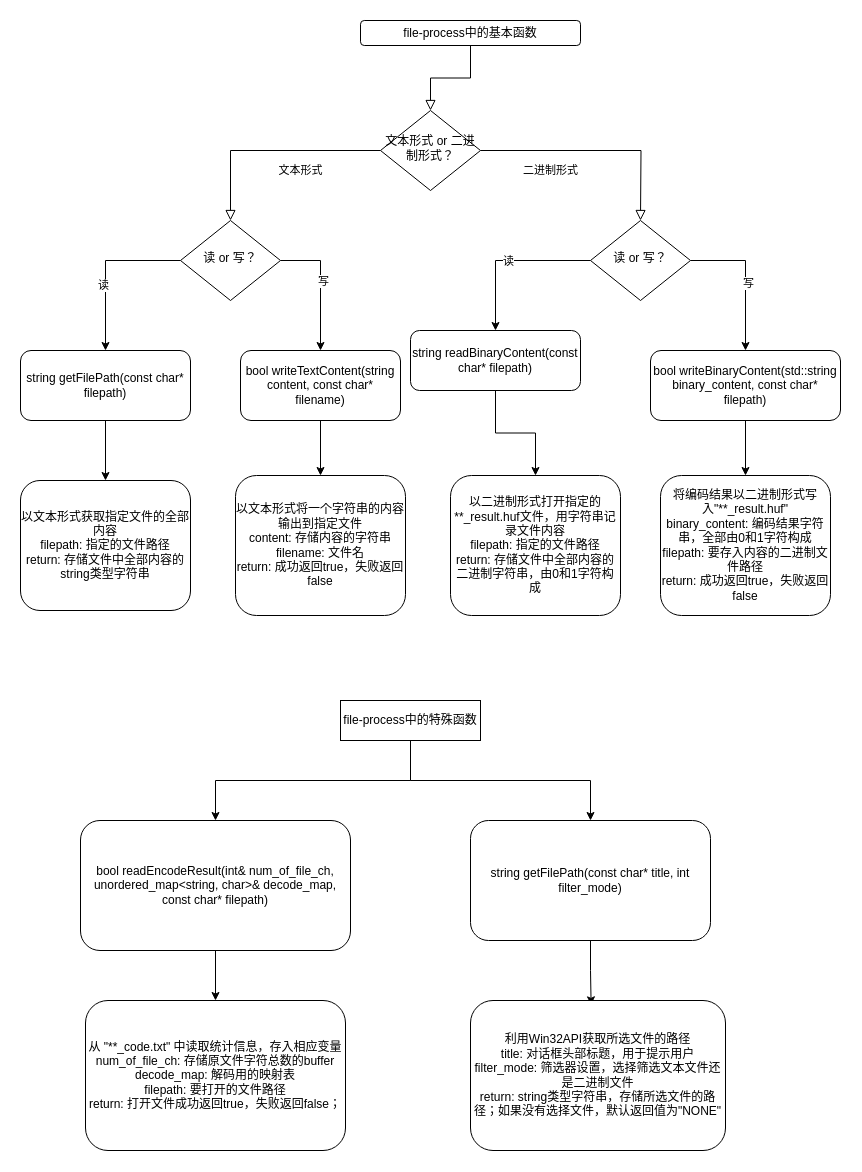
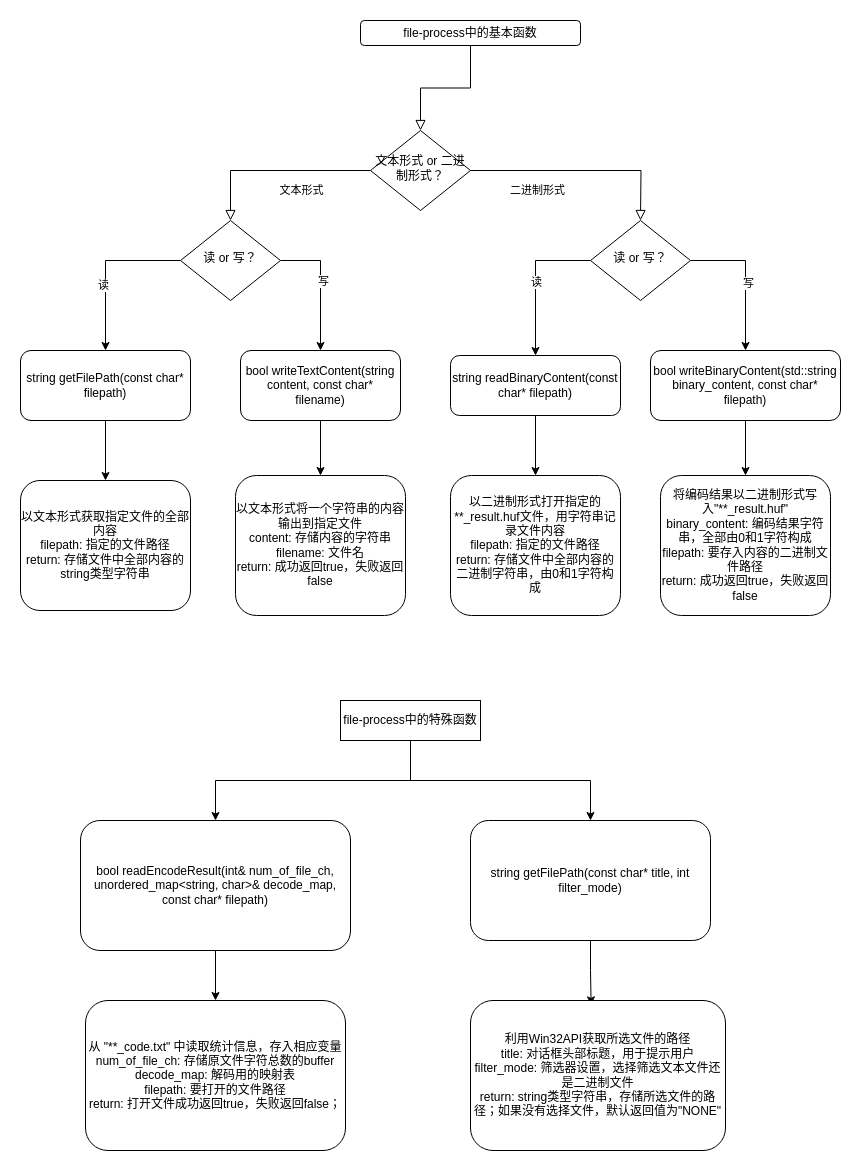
(431, 151) -> (421, 171)
(496, 361) -> (536, 386)
